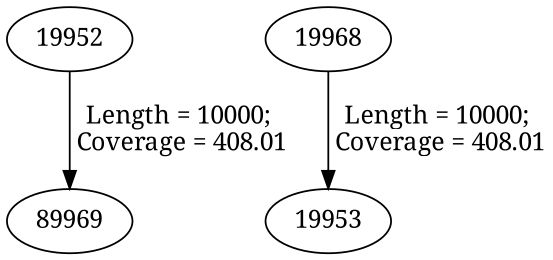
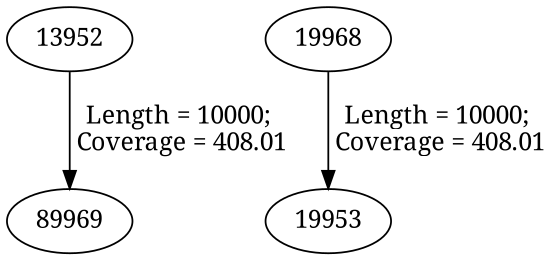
(70, 39) -> (70, 39)
